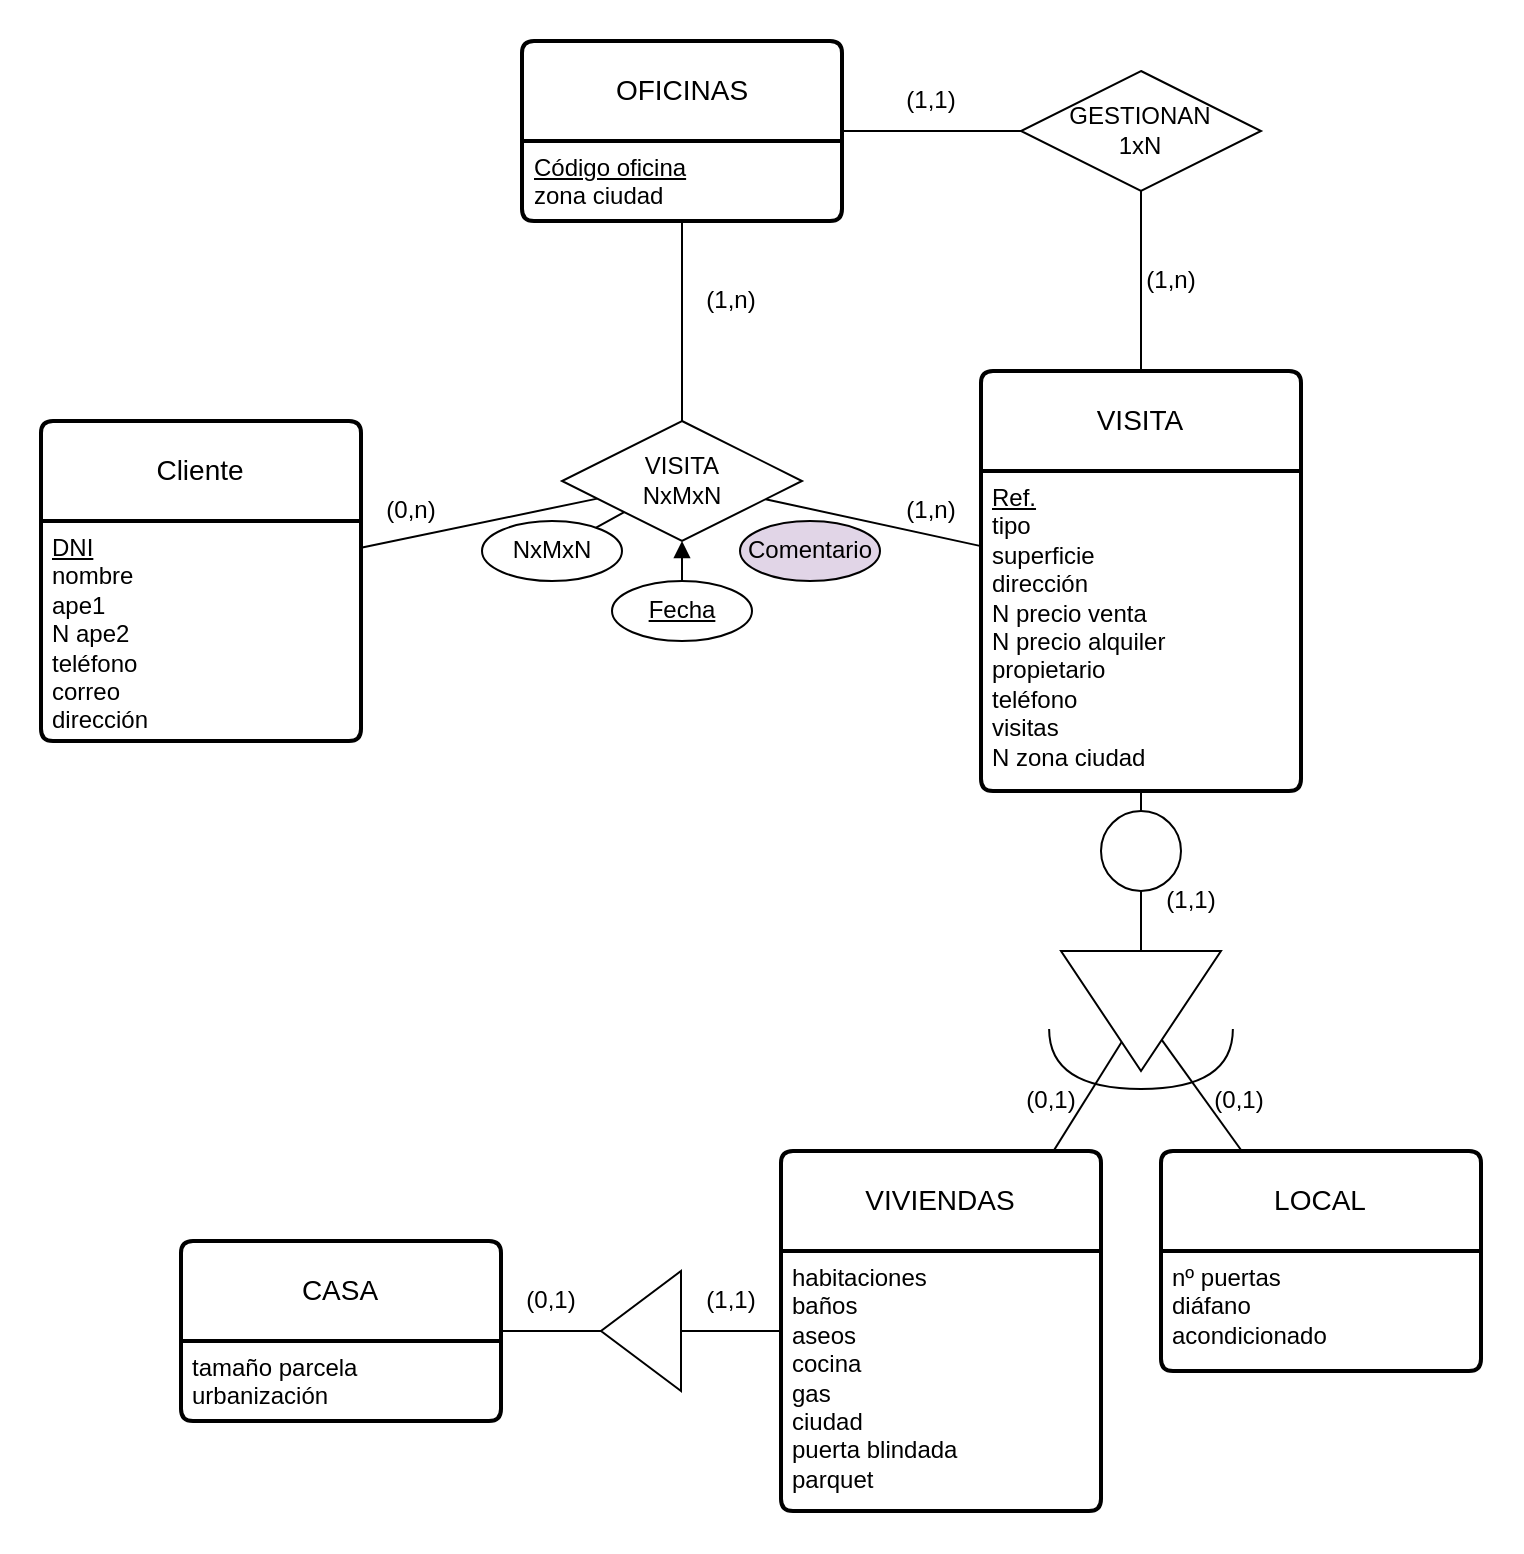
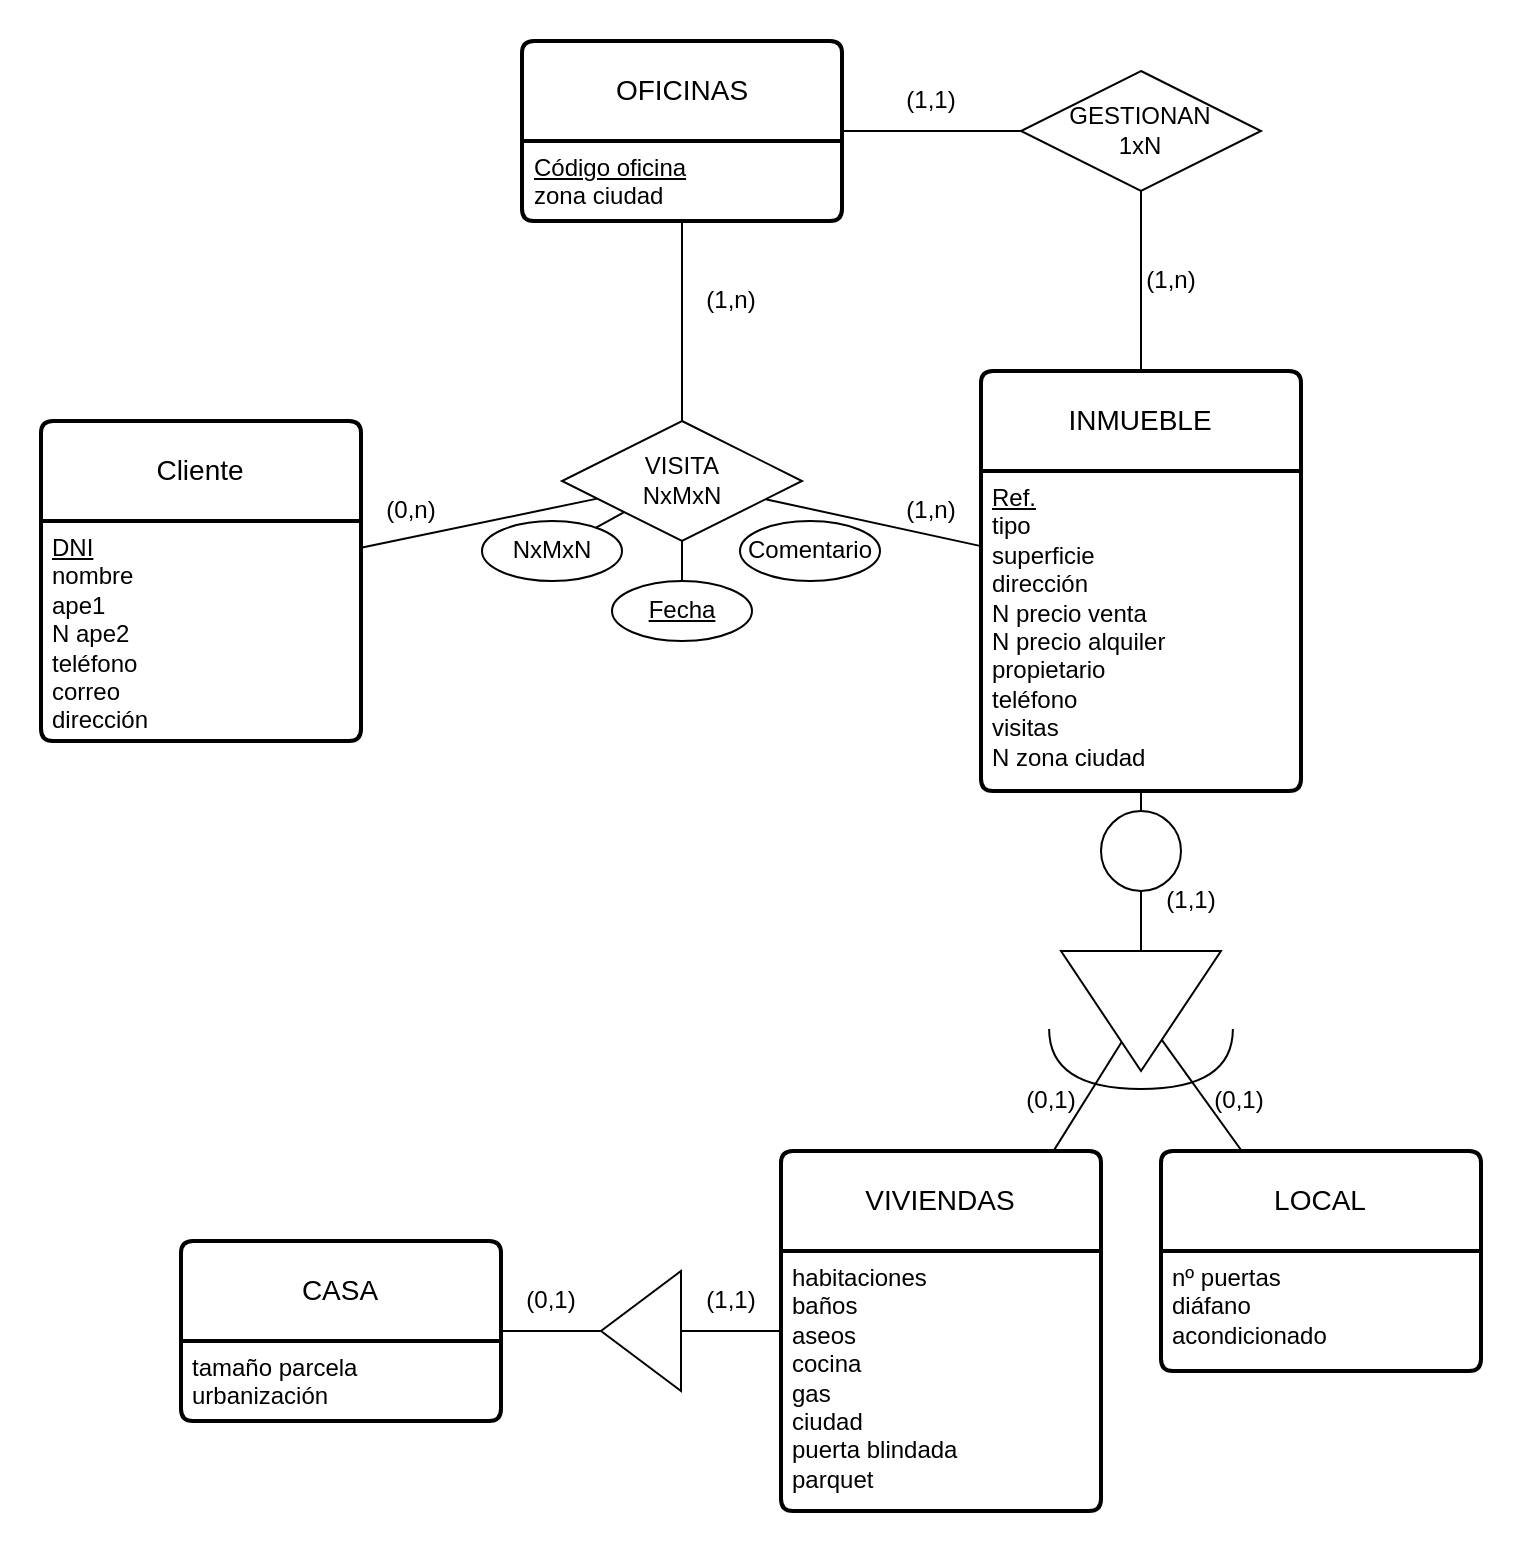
(1141, 421) -> (1141, 421)
(810, 551) -> (810, 551)
(682, 558) -> (682, 551)
